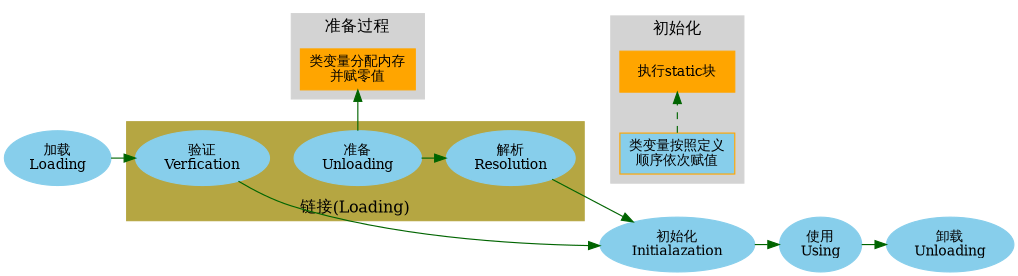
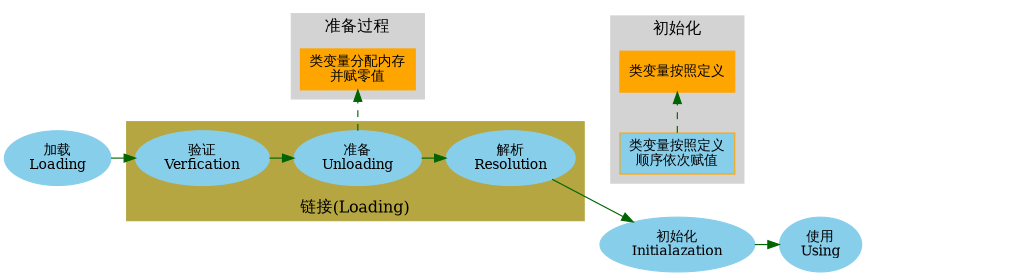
(677, 72) -> (677, 72)
(358, 115) -> (358, 115)
(410, 232) -> (276, 158)
(950, 245) -> none
